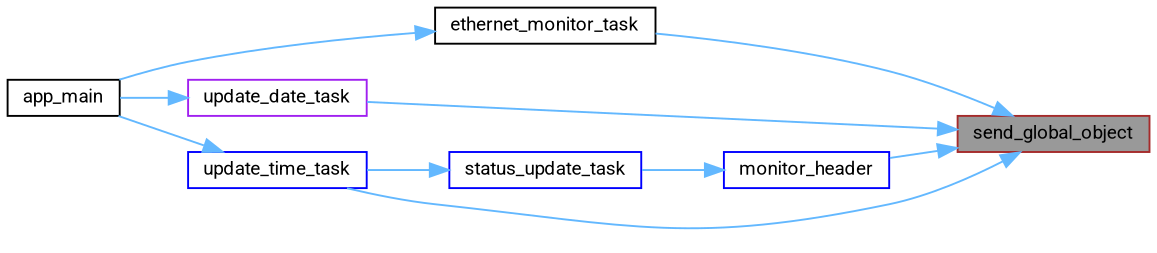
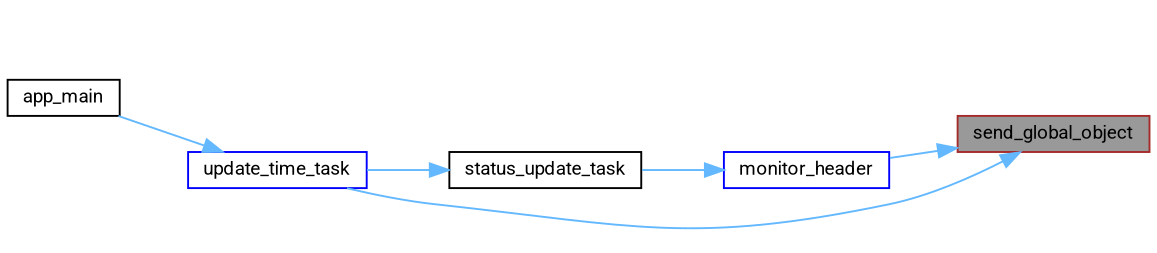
(545, 26) -> none
(277, 98) -> none
(545, 170) -> (545, 170)
